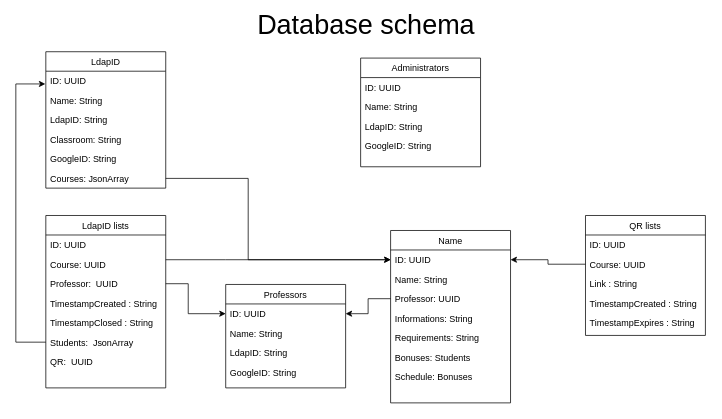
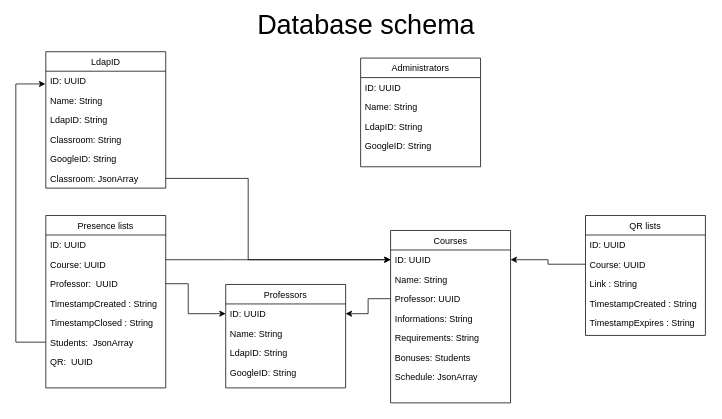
(93, 179) -> (96, 179)
(105, 226) -> (105, 226)
(450, 241) -> (450, 241)
(434, 377) -> (439, 377)
